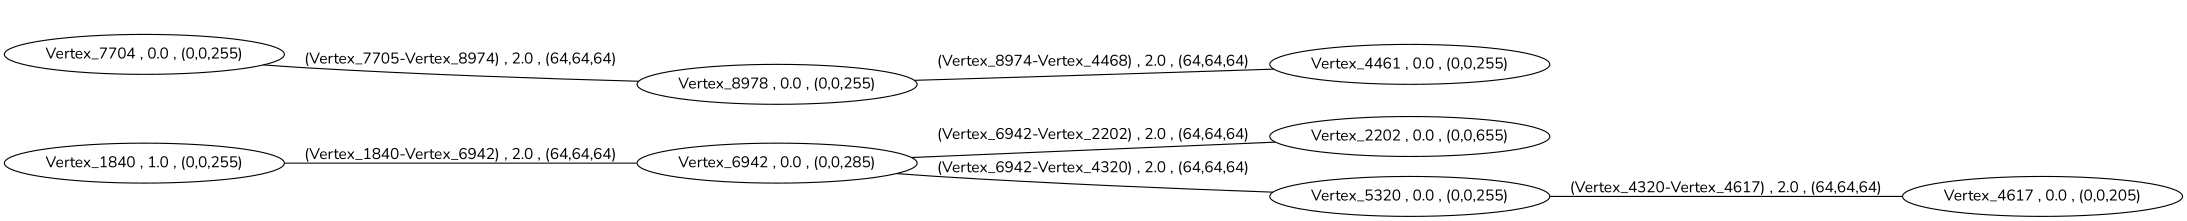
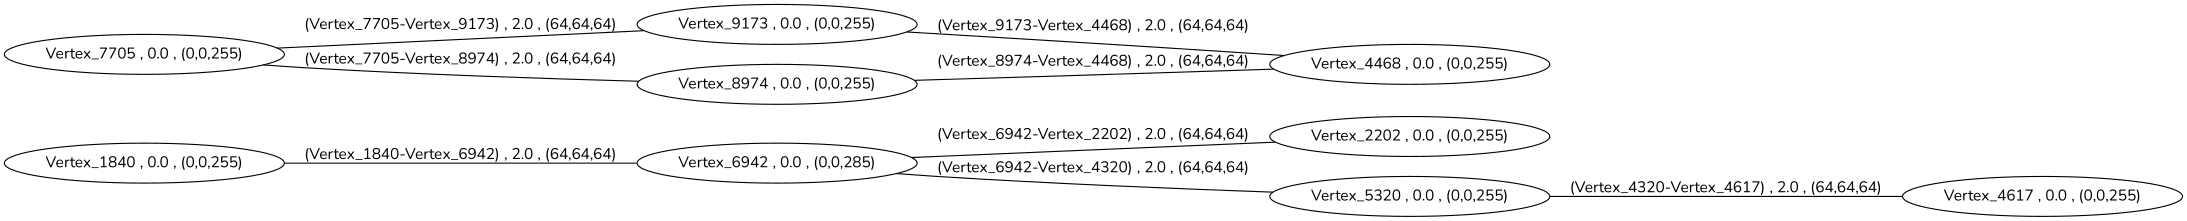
none -> (777, 24)
(144, 54) -> (144, 54)
(1410, 64) -> (1410, 64)
(777, 84) -> (777, 84)
(1410, 136) -> (1410, 136)
(144, 163) -> (144, 163)
(2043, 196) -> (2043, 196)
